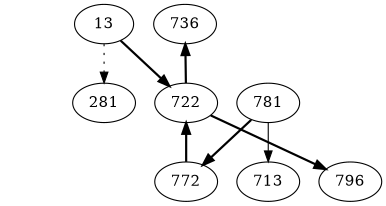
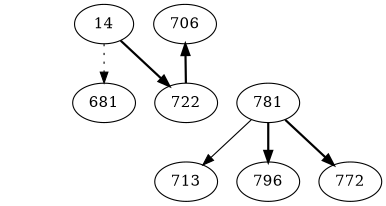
(104, 24) -> (104, 24)
(185, 24) -> (185, 24)
(104, 103) -> (104, 103)
(260, 139) -> (268, 137)
(186, 148) -> none
